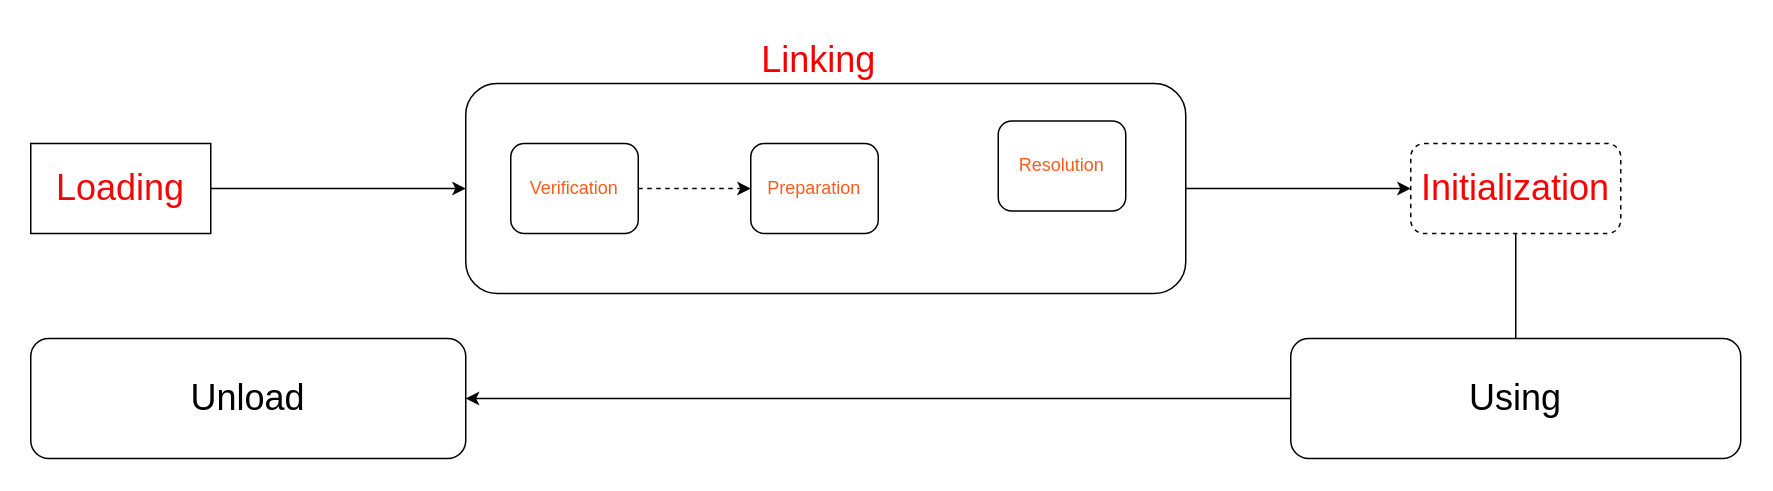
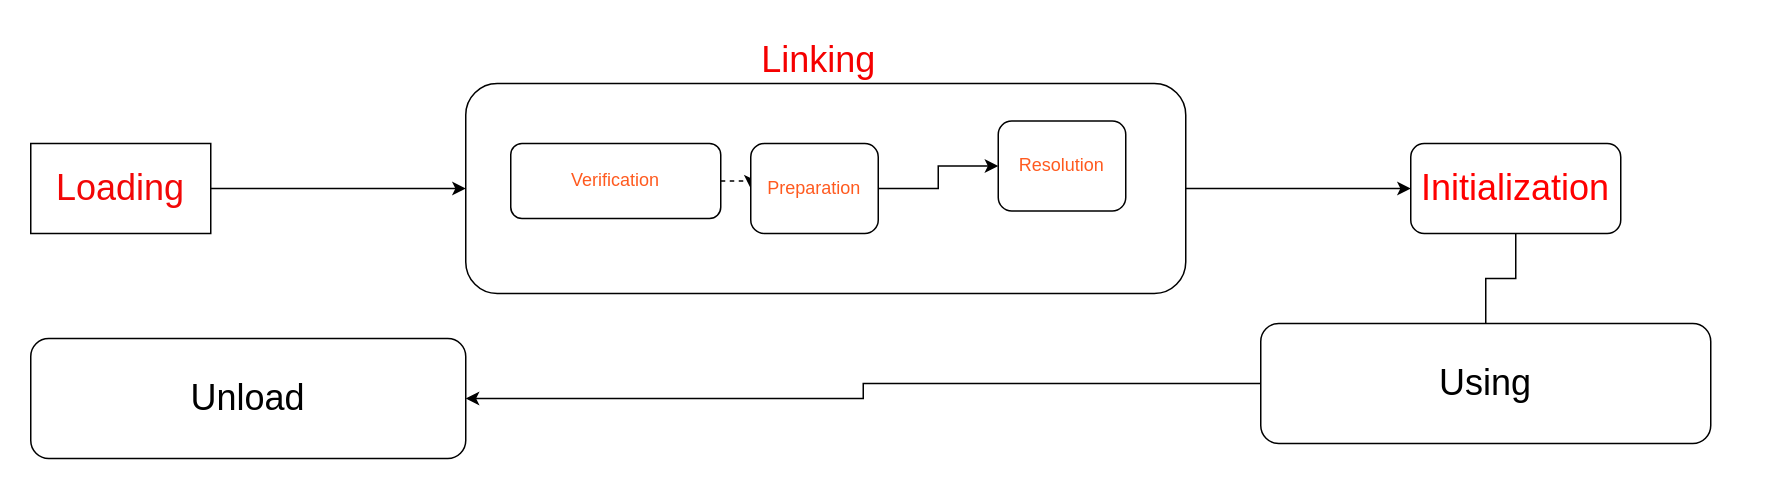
none -> (938, 182)
(575, 188) -> (616, 181)
(1516, 188) -> (1516, 188)
(1516, 398) -> (1486, 383)
